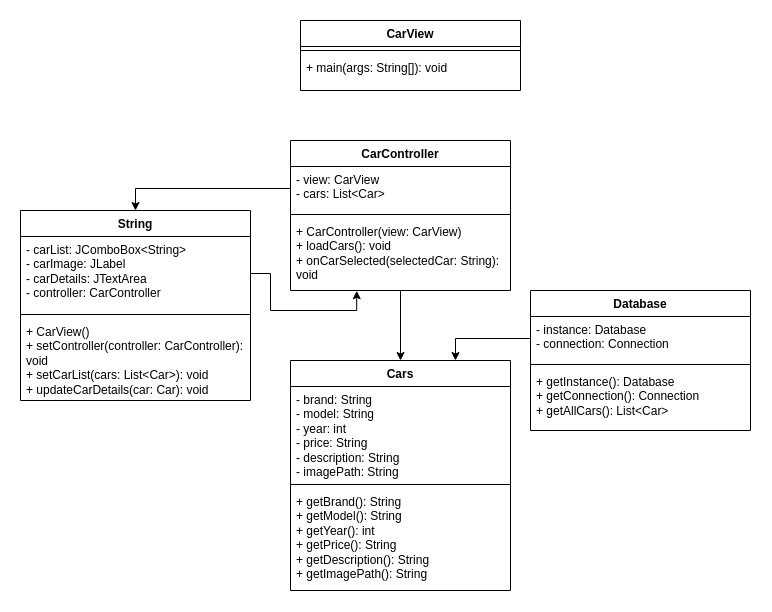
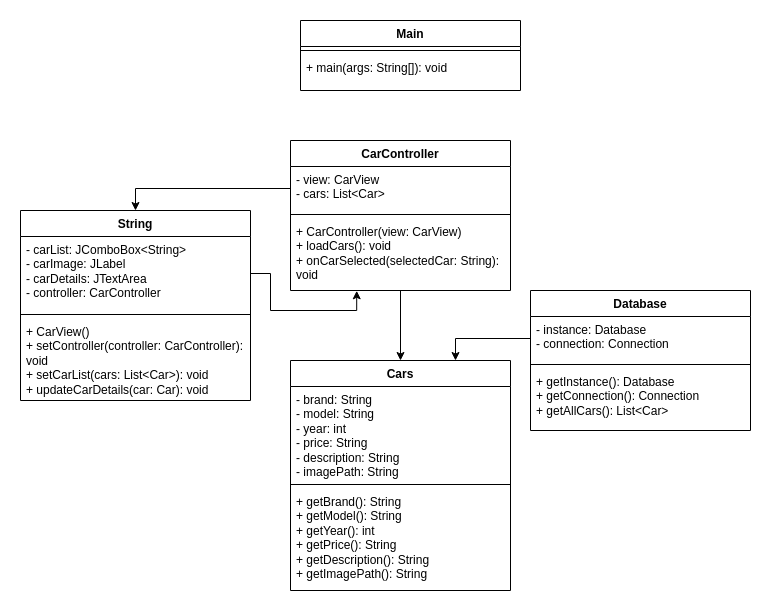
(411, 35) -> (411, 35)
